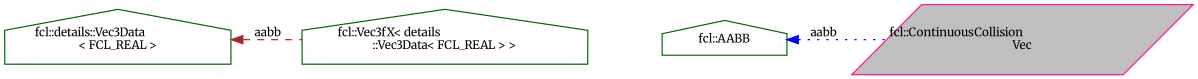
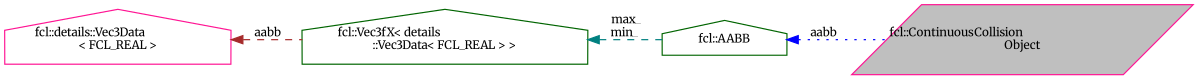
(118, 40) -> (118, 40)
none -> (631, 40)
(1022, 40) -> (1022, 40)
